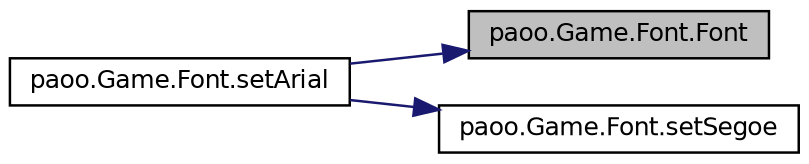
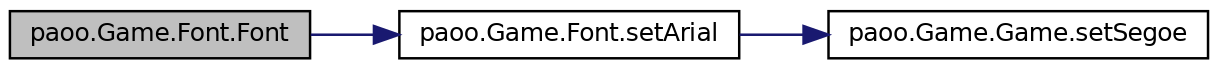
(396, 59) -> (342, 35)
(619, 129) -> (1018, 35)
